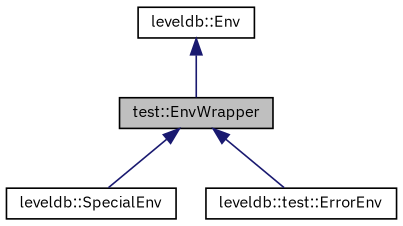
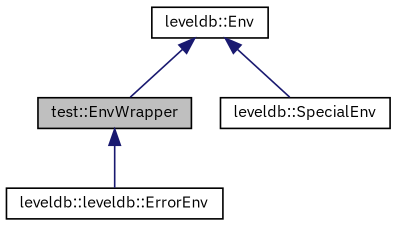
(138, 163) -> (263, 73)
(301, 204) -> (115, 204)
